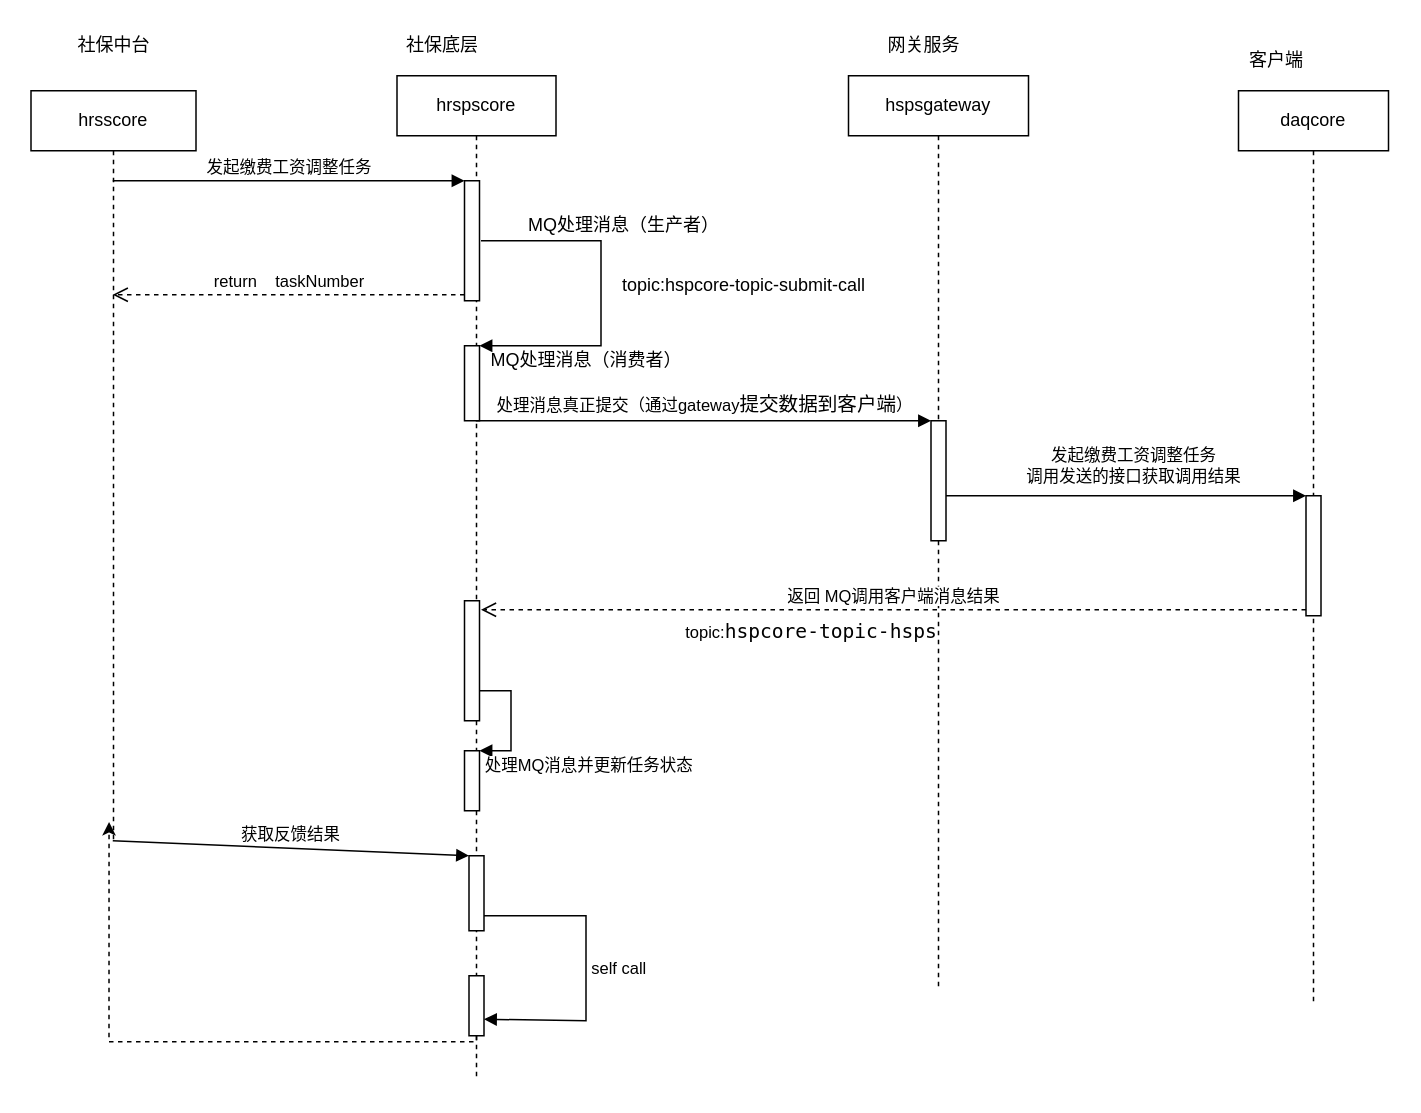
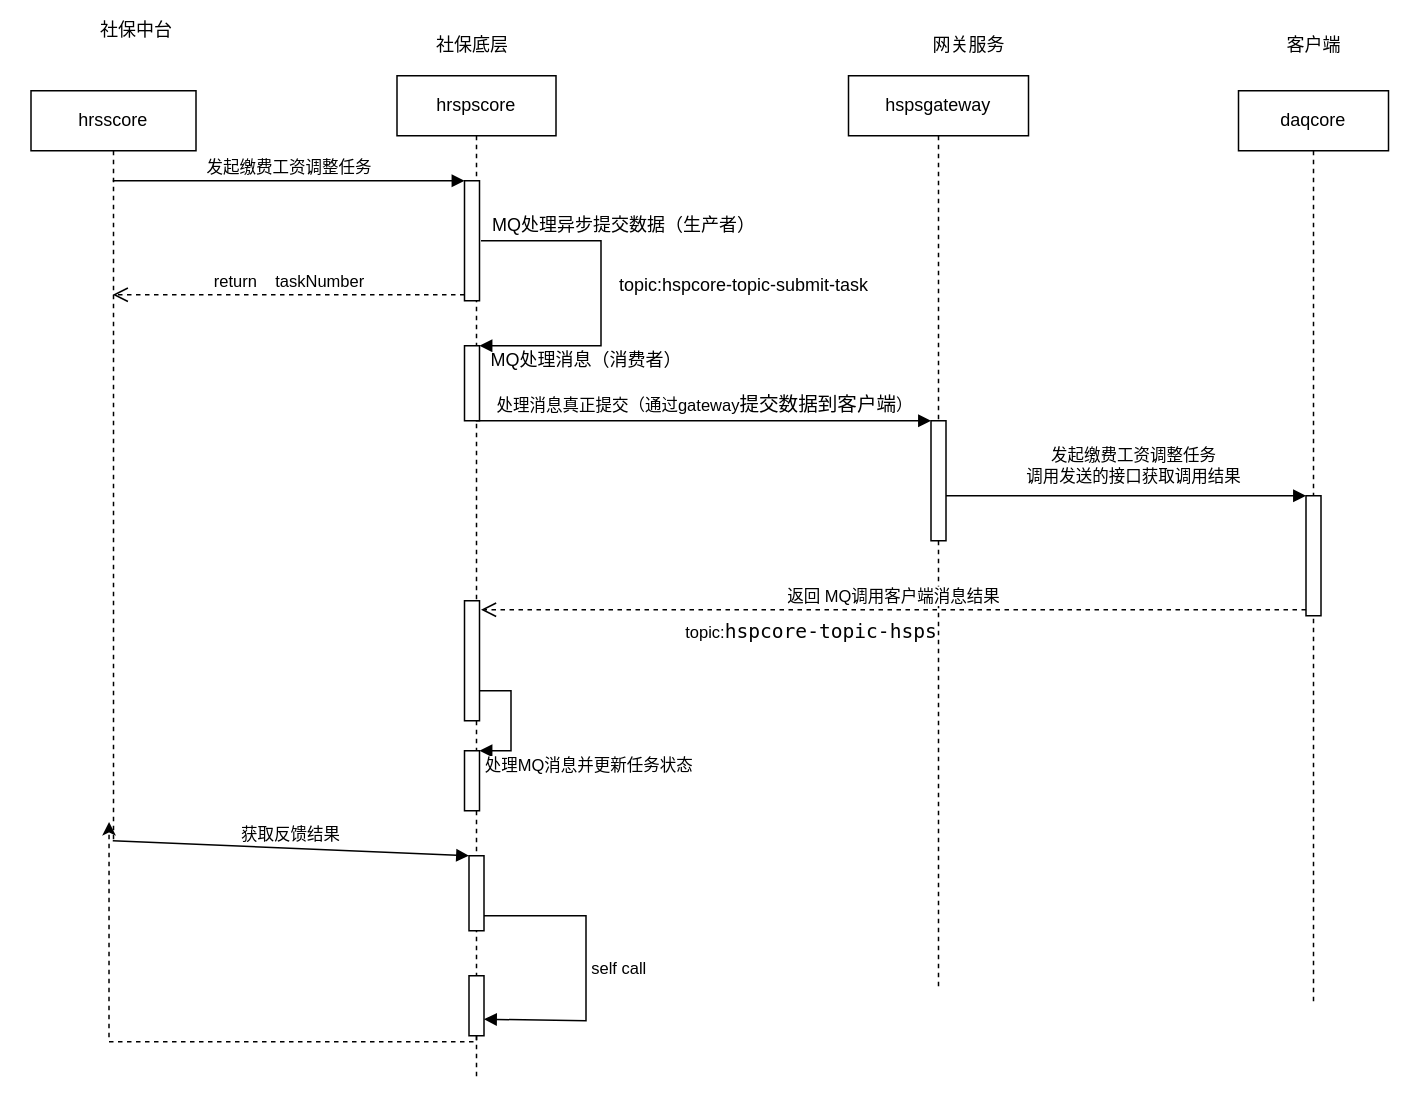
(113, 46) -> (136, 31)
(442, 46) -> (472, 46)
(923, 46) -> (968, 46)
(1276, 61) -> (1313, 46)
(624, 226) -> (624, 226)
(744, 286) -> (744, 286)
